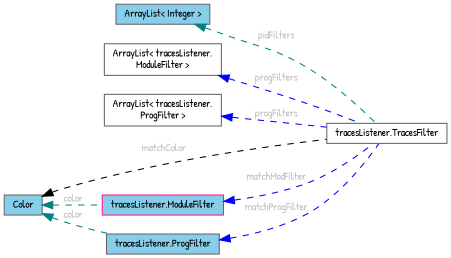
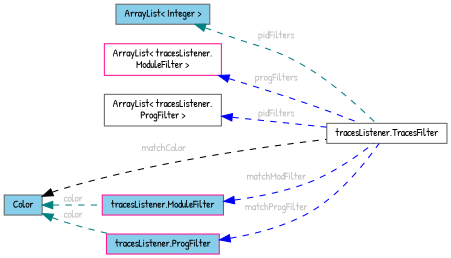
(163, 60) -> (163, 60)
(275, 114) -> (275, 114)
(163, 244) -> (163, 244)
